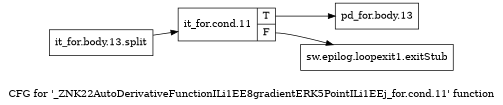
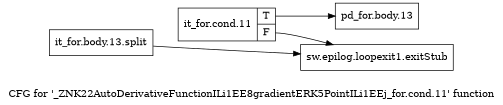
(162, 34) -> (223, 50)
